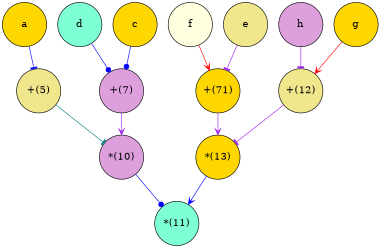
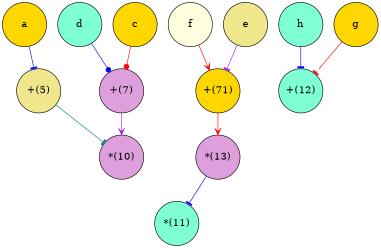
(301, 25) -> (301, 25)
(129, 55) -> (129, 55)
(330, 55) -> (330, 55)
(301, 56) -> (301, 56)
(301, 91) -> (301, 91)
(218, 121) -> (218, 121)
(261, 123) -> none
(218, 157) -> (218, 157)
(148, 188) -> none
(198, 189) -> (198, 189)
